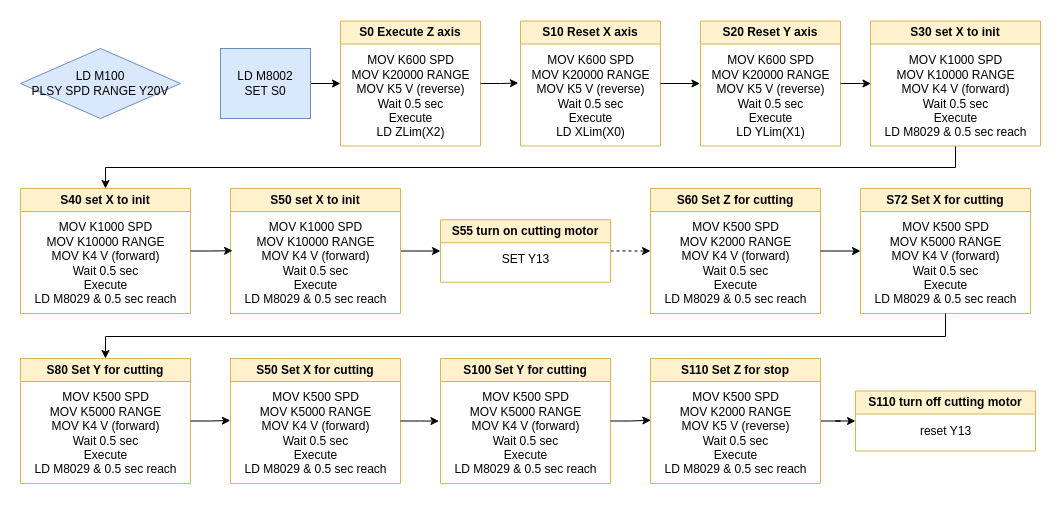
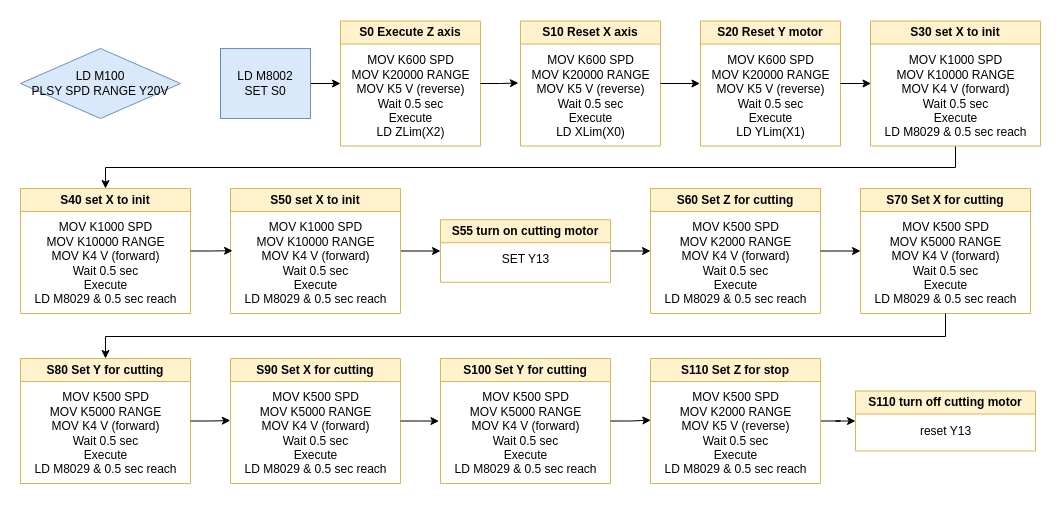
(771, 33) -> (771, 33)
(946, 201) -> (946, 201)
(626, 251) -> (626, 251)
(316, 371) -> (316, 371)
